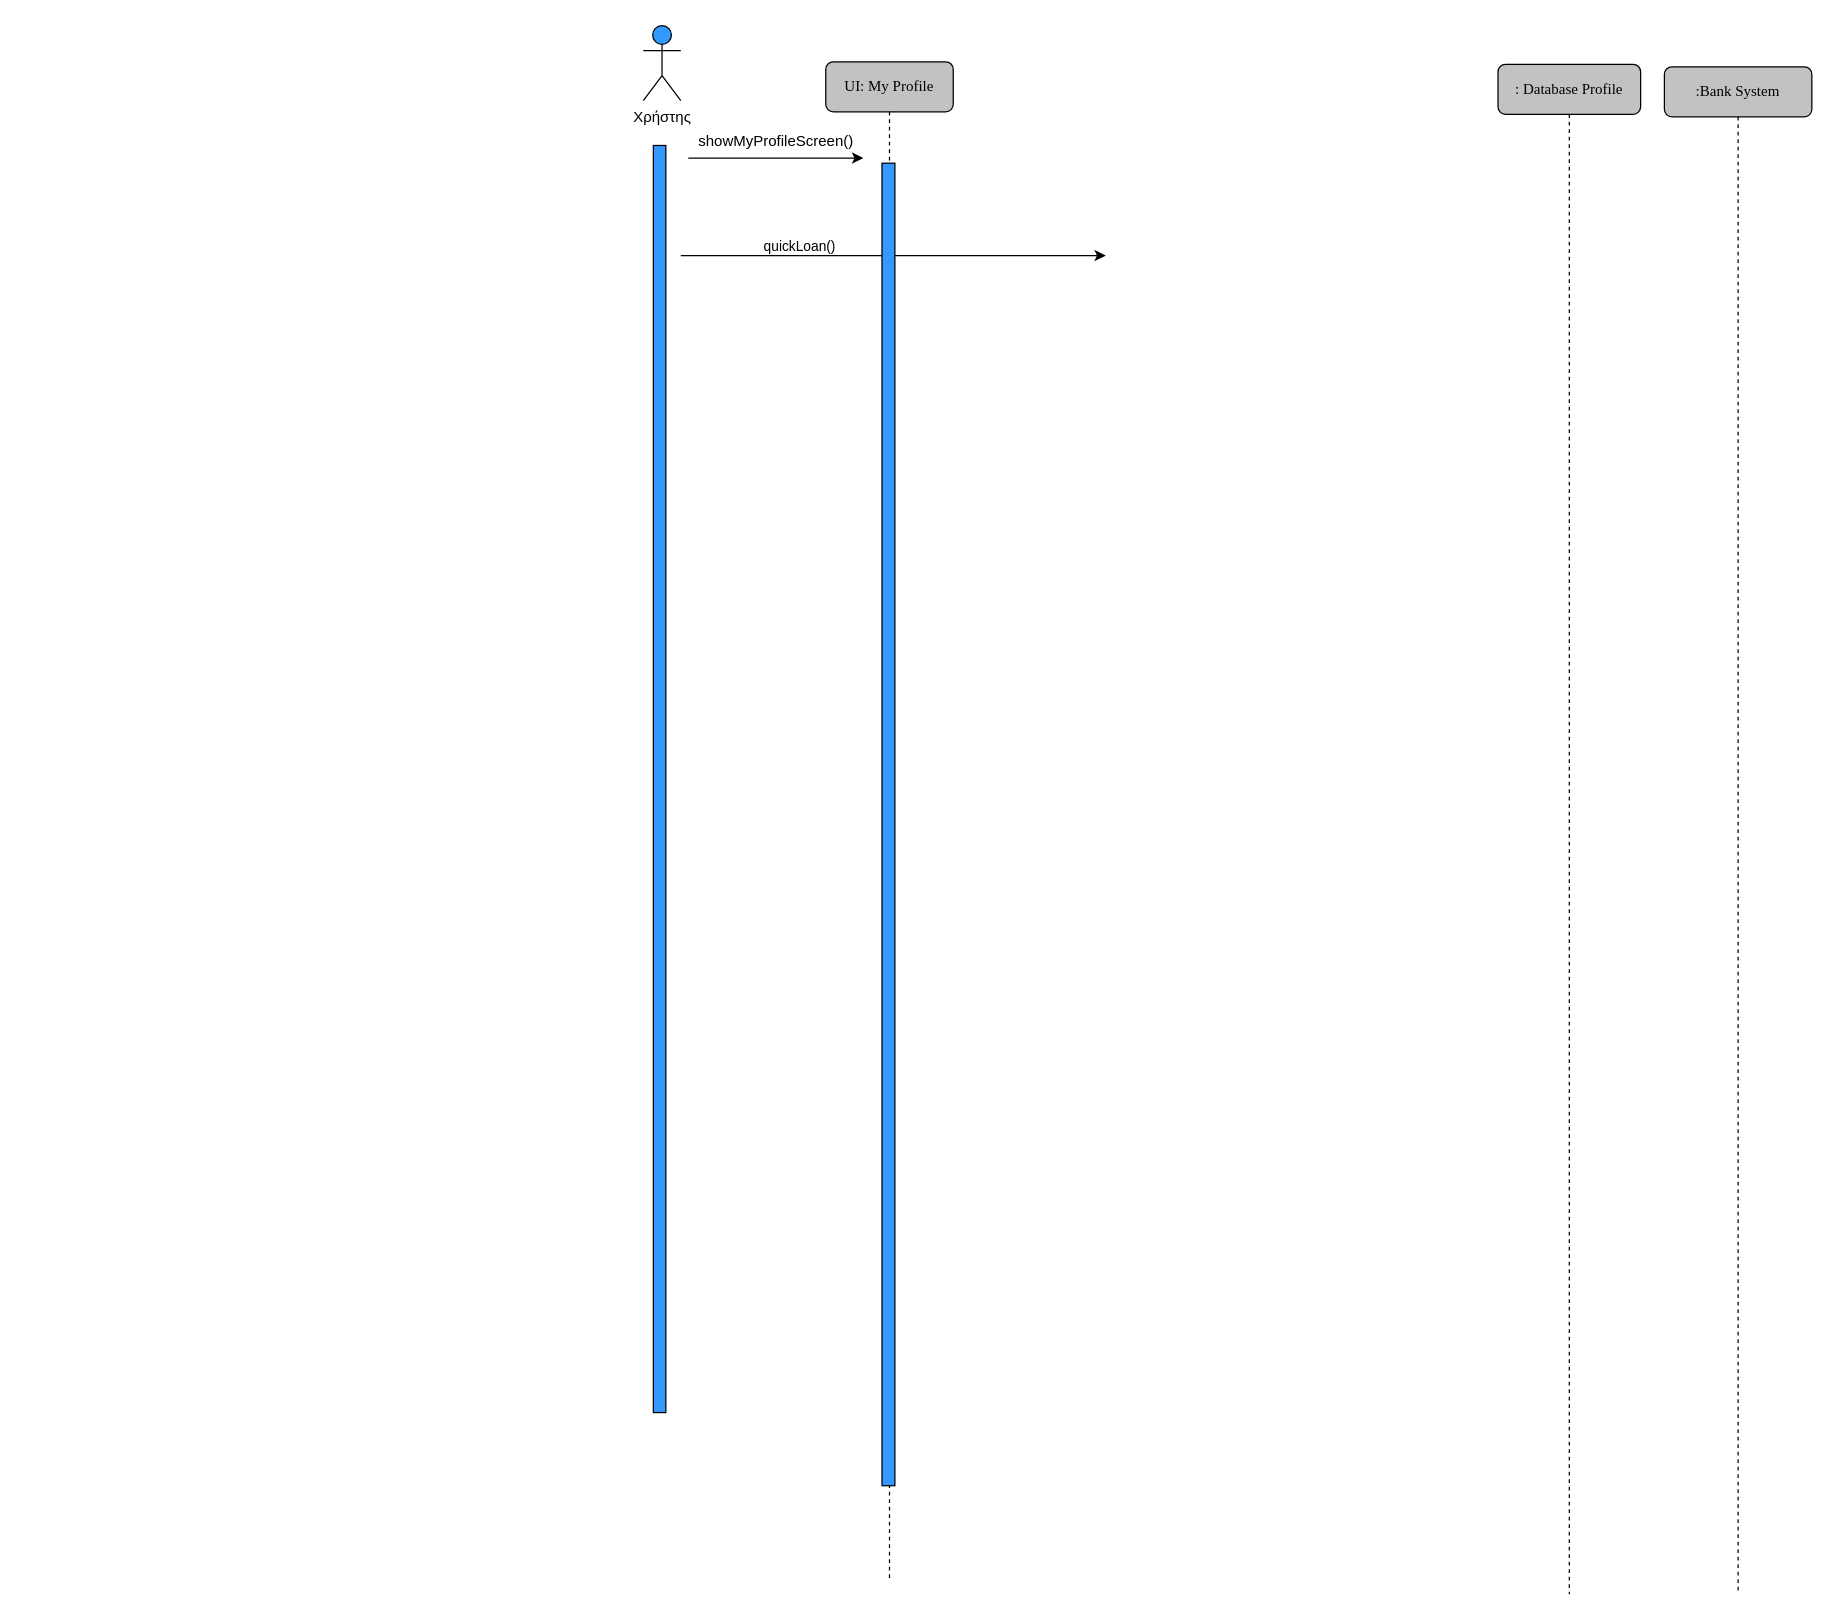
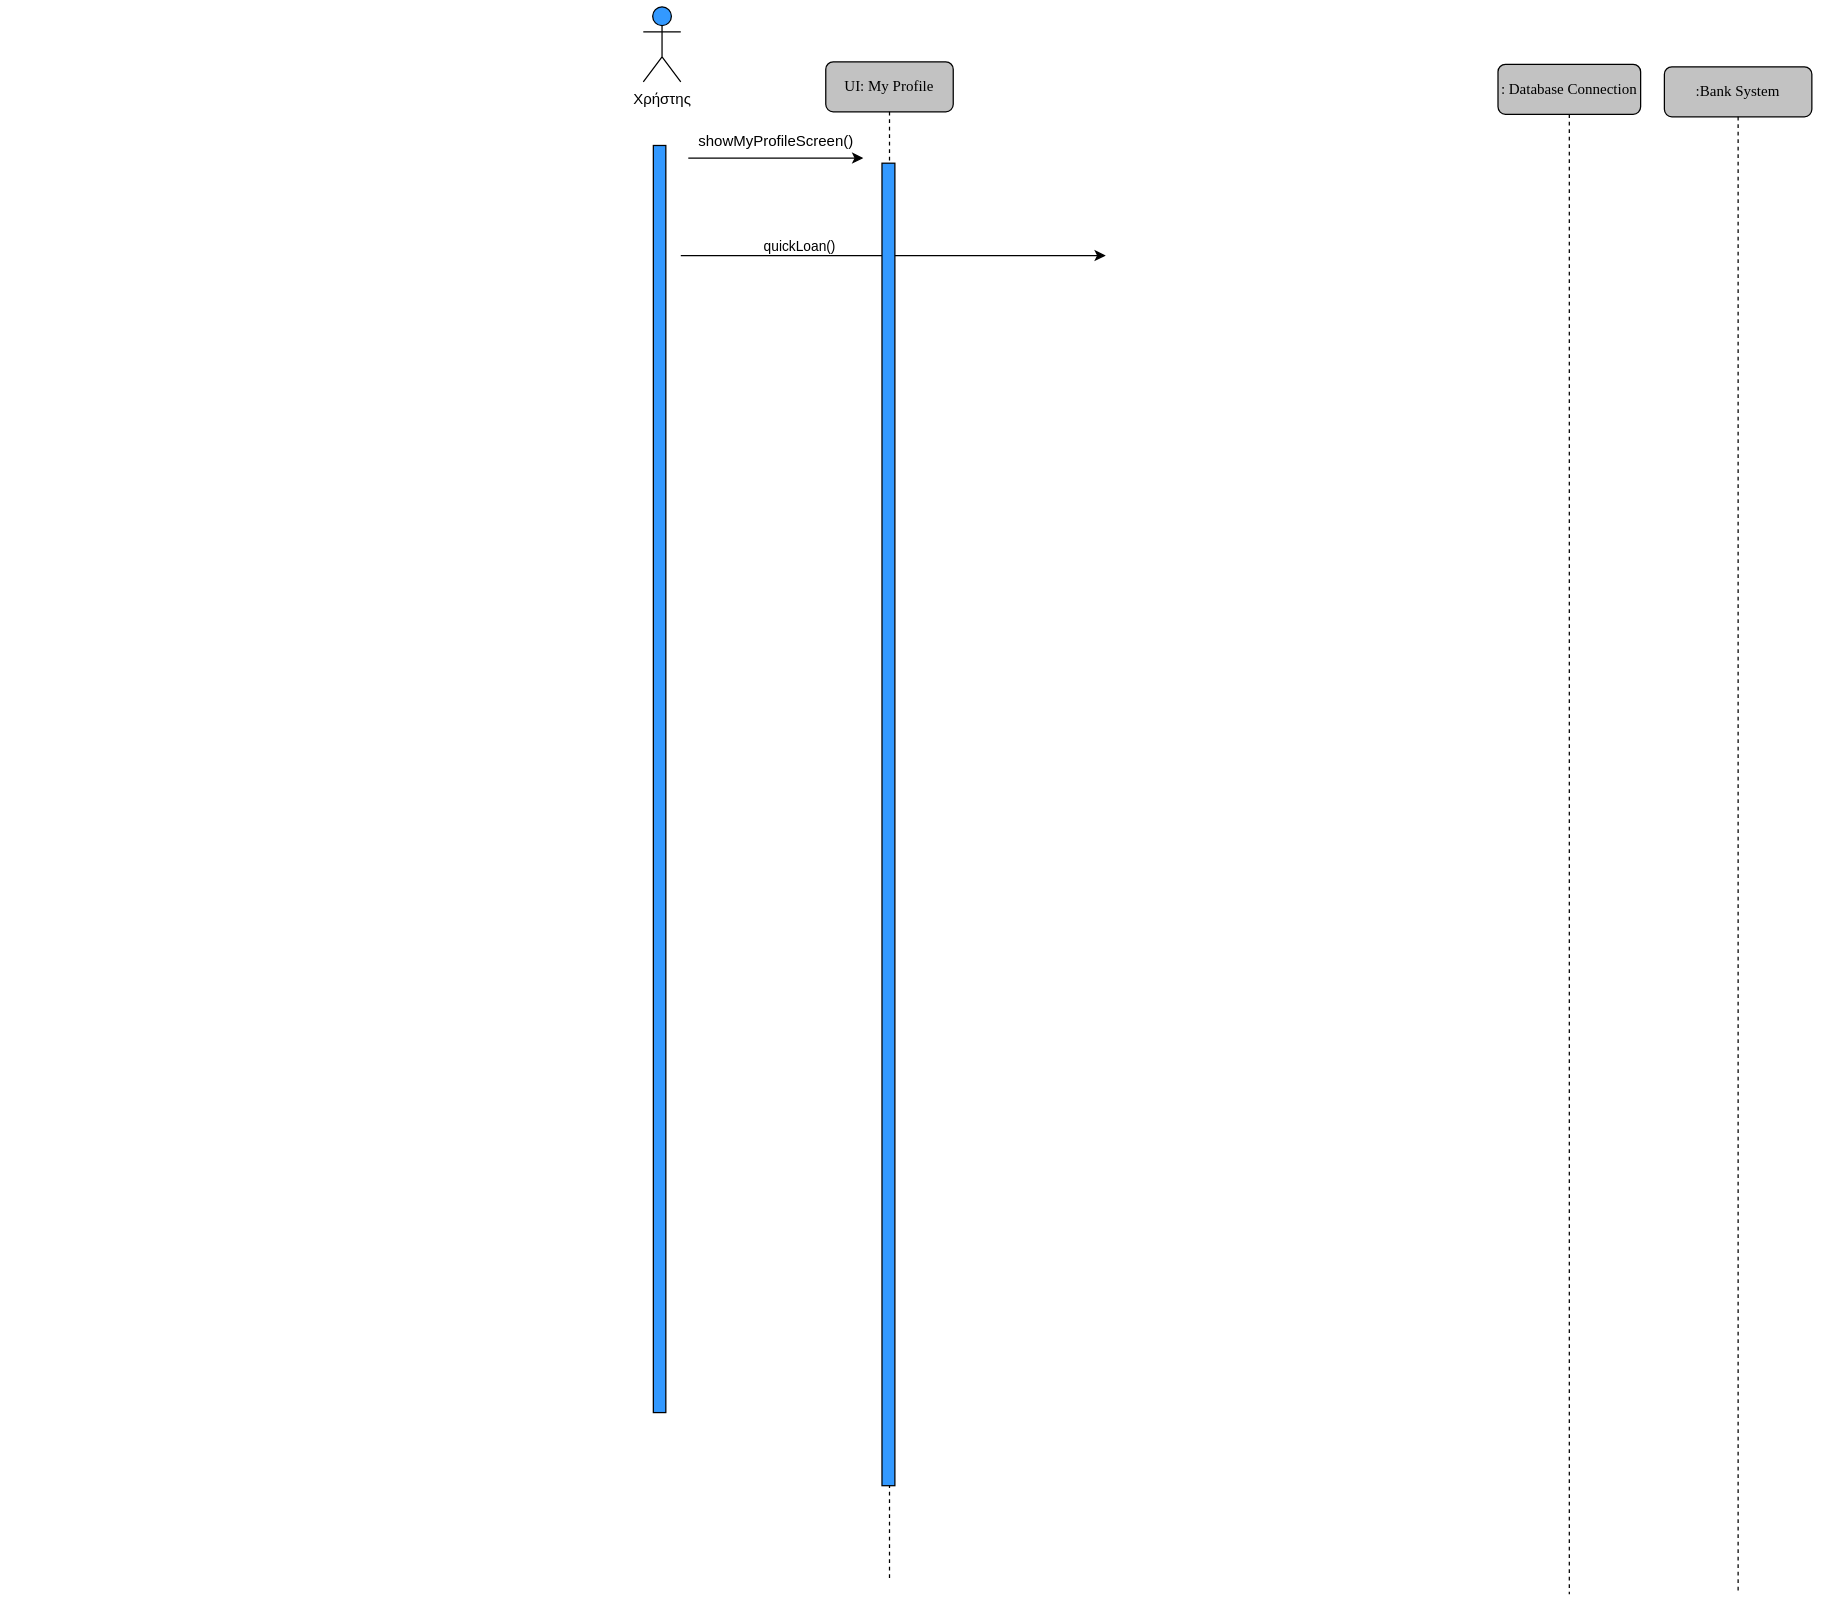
(662, 63) -> (662, 44)
(1569, 89) -> (1569, 89)
